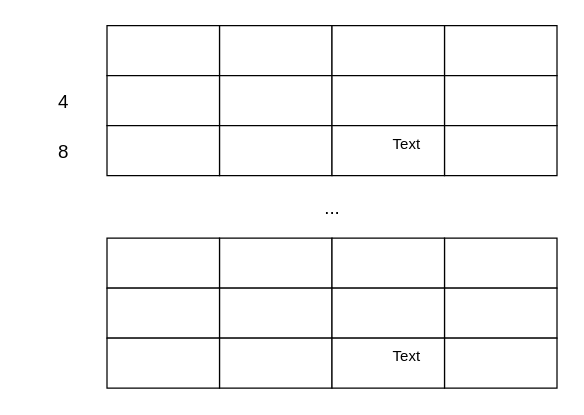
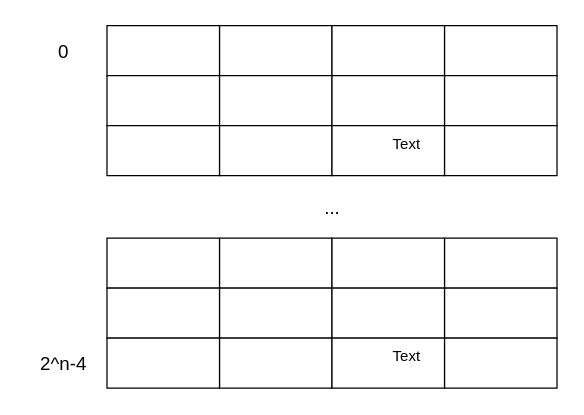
none -> (63, 51)
(63, 101) -> none
(63, 151) -> none
none -> (63, 363)
